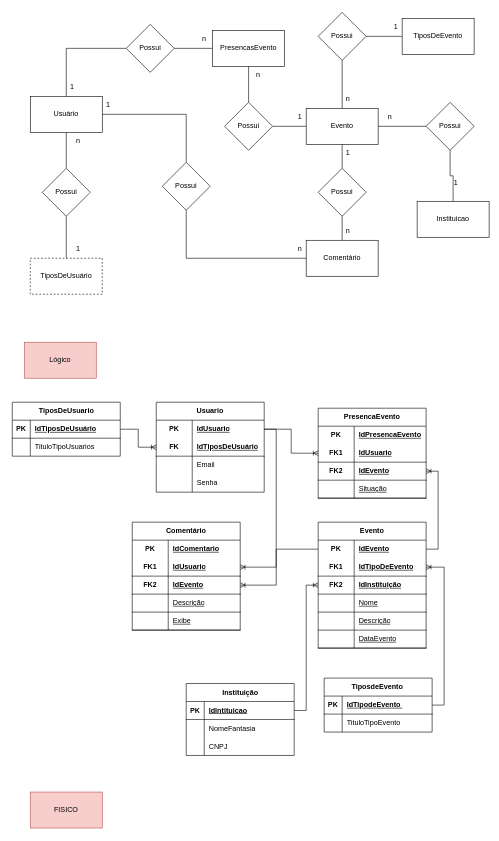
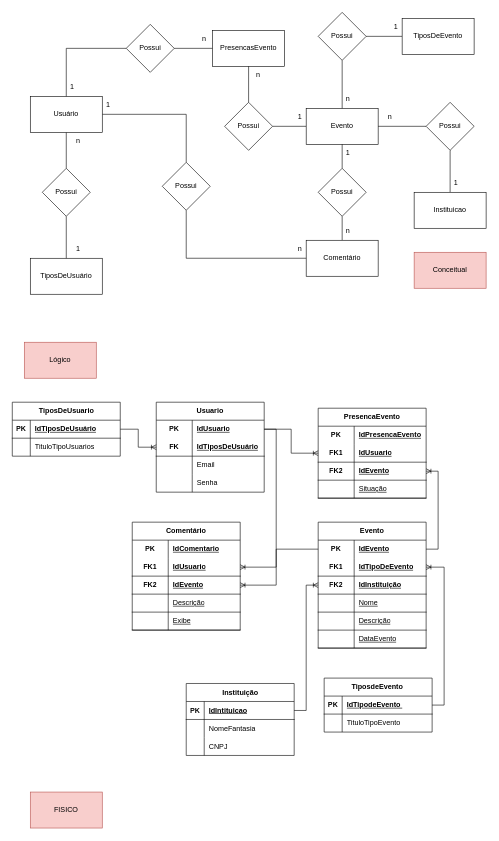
(453, 219) -> (450, 210)
none -> (450, 270)
(66, 276) -> (66, 276)
